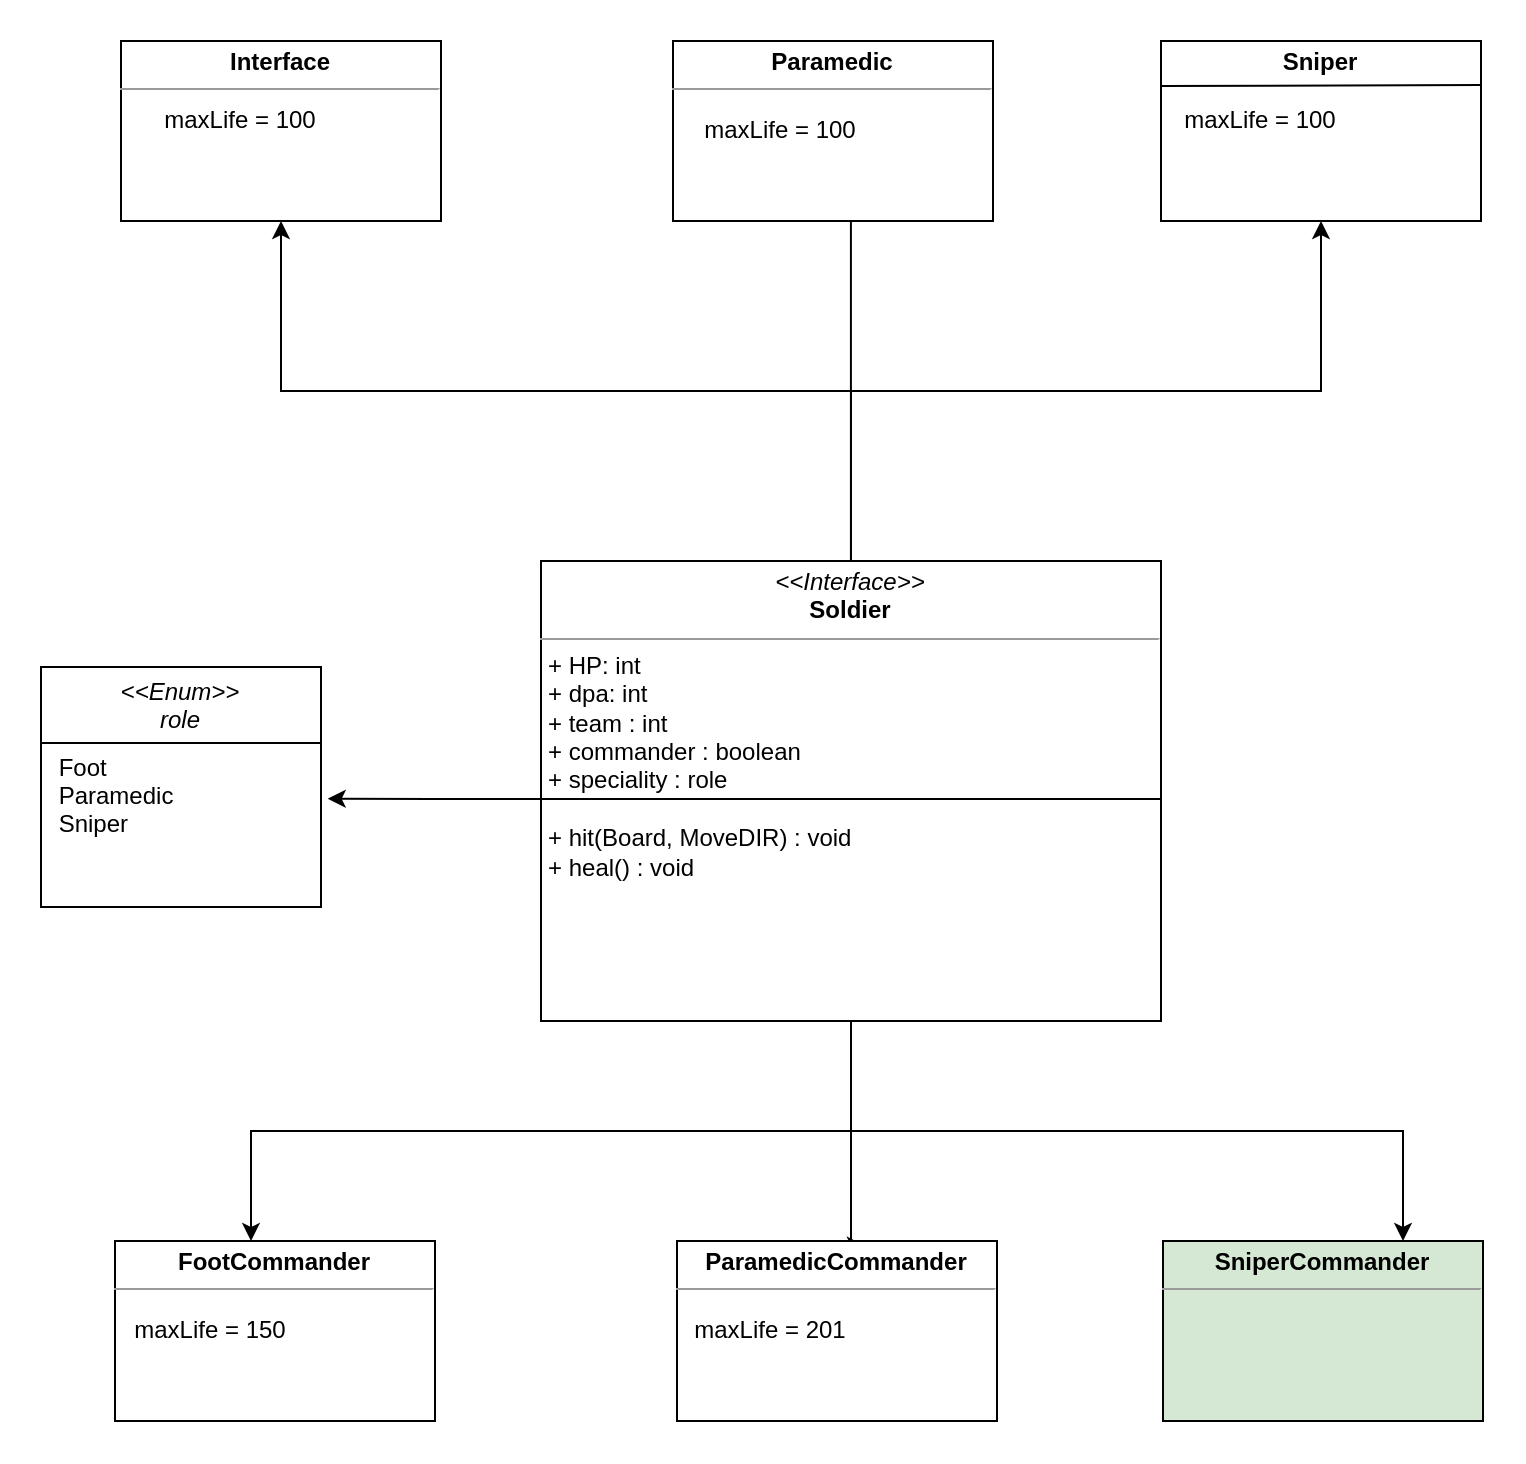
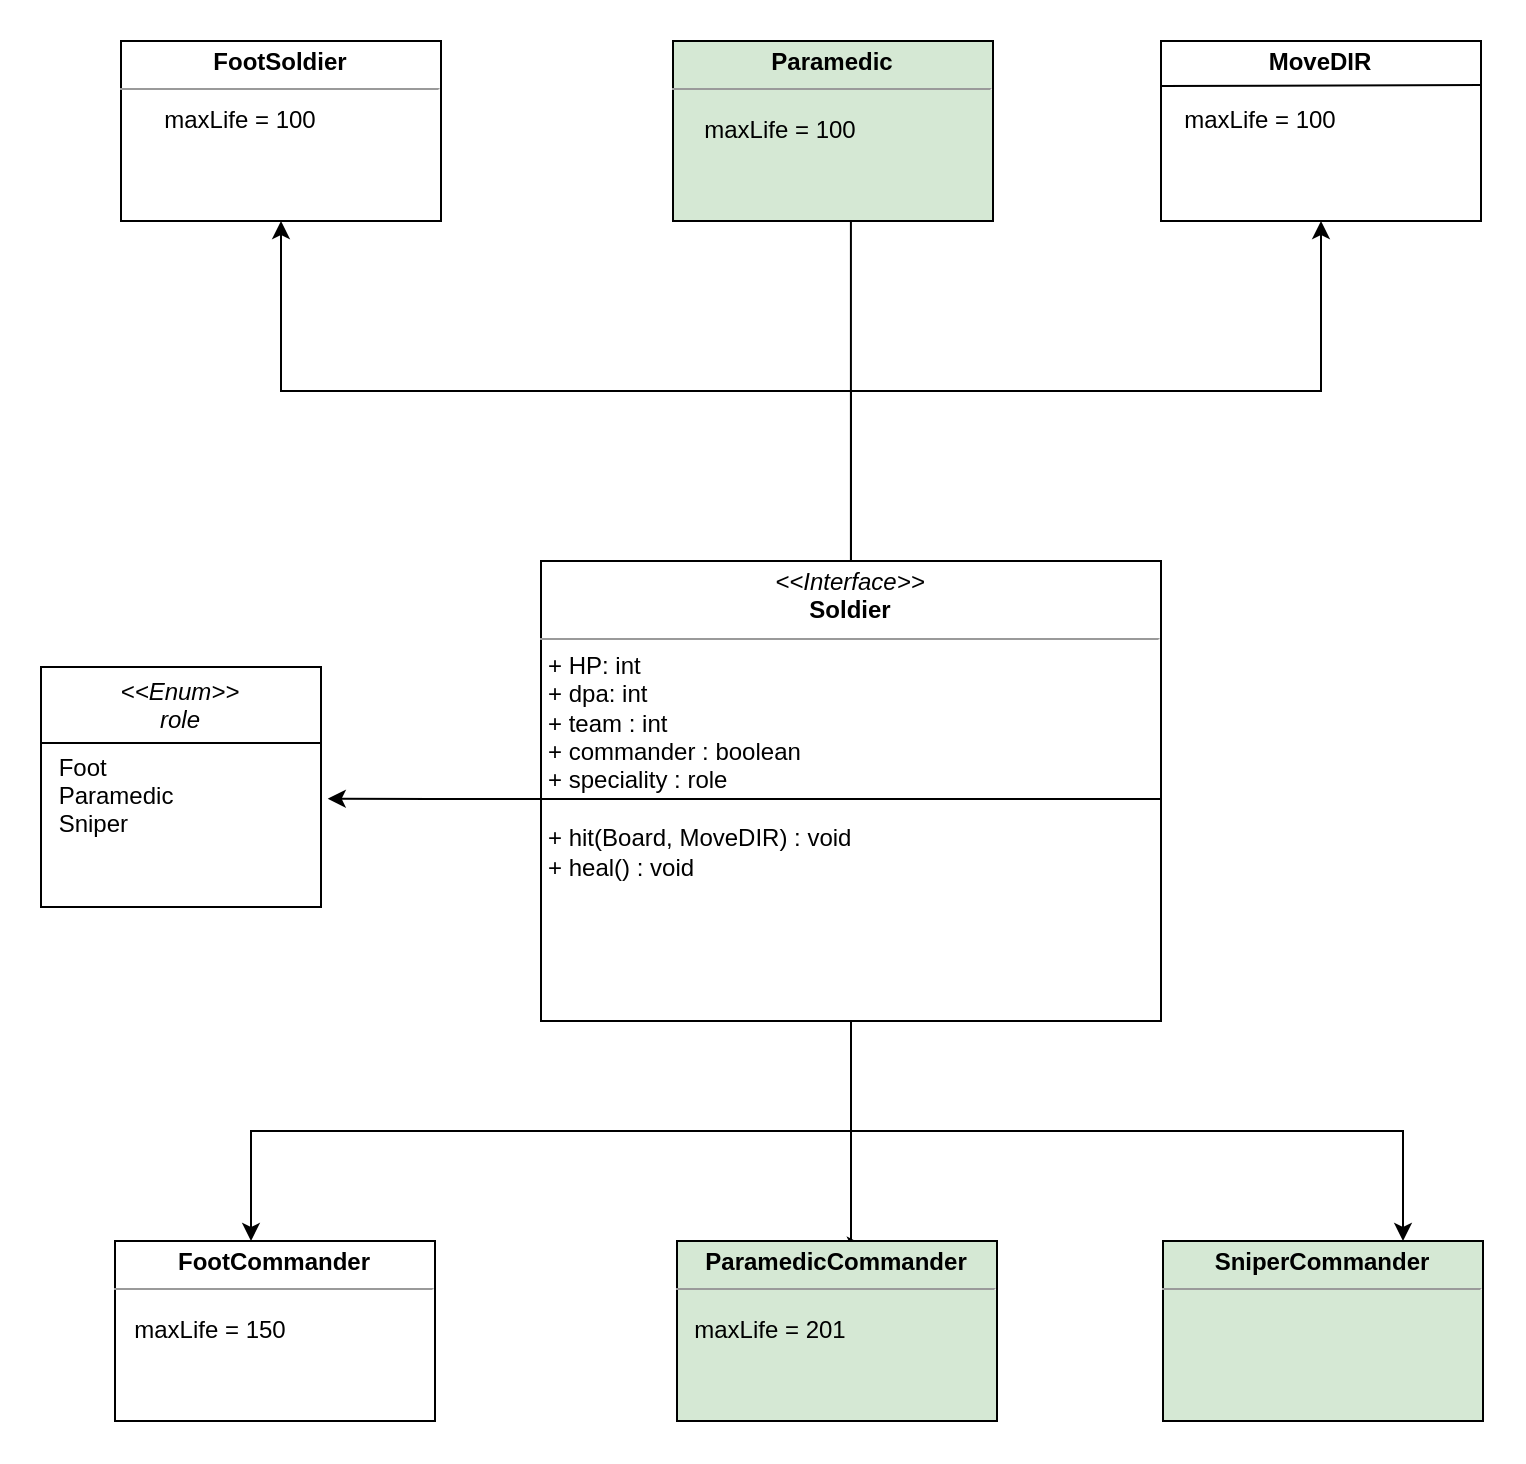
(181, 55) -> (189, 55)
(1321, 55) -> (1321, 55)
(833, 131) -> (833, 131)
(837, 1331) -> (837, 1331)
